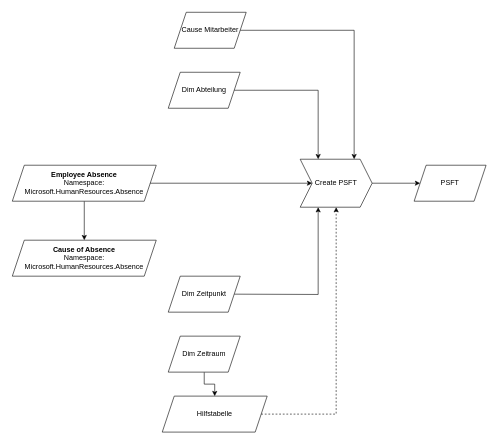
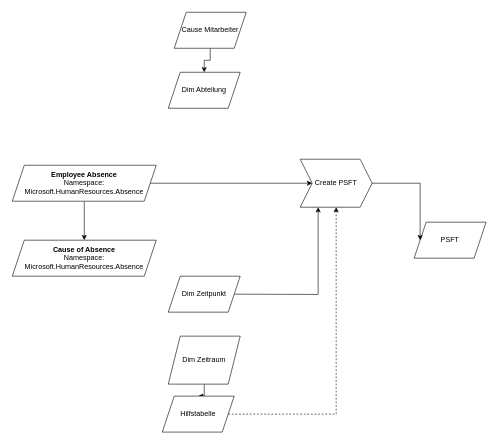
(353, 30) -> (204, 62)
(317, 90) -> none
(450, 183) -> (450, 240)
(204, 354) -> (204, 360)
(215, 414) -> (198, 414)
